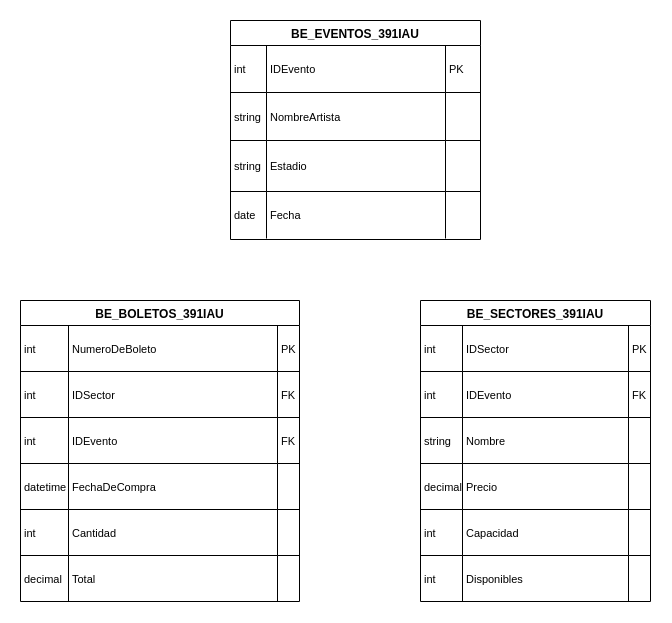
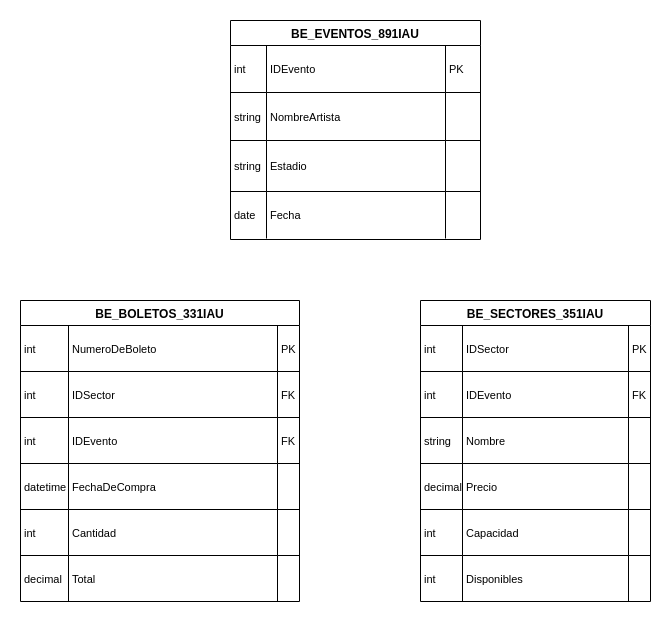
(355, 34) -> (355, 34)
(160, 314) -> (160, 314)
(535, 314) -> (535, 314)
